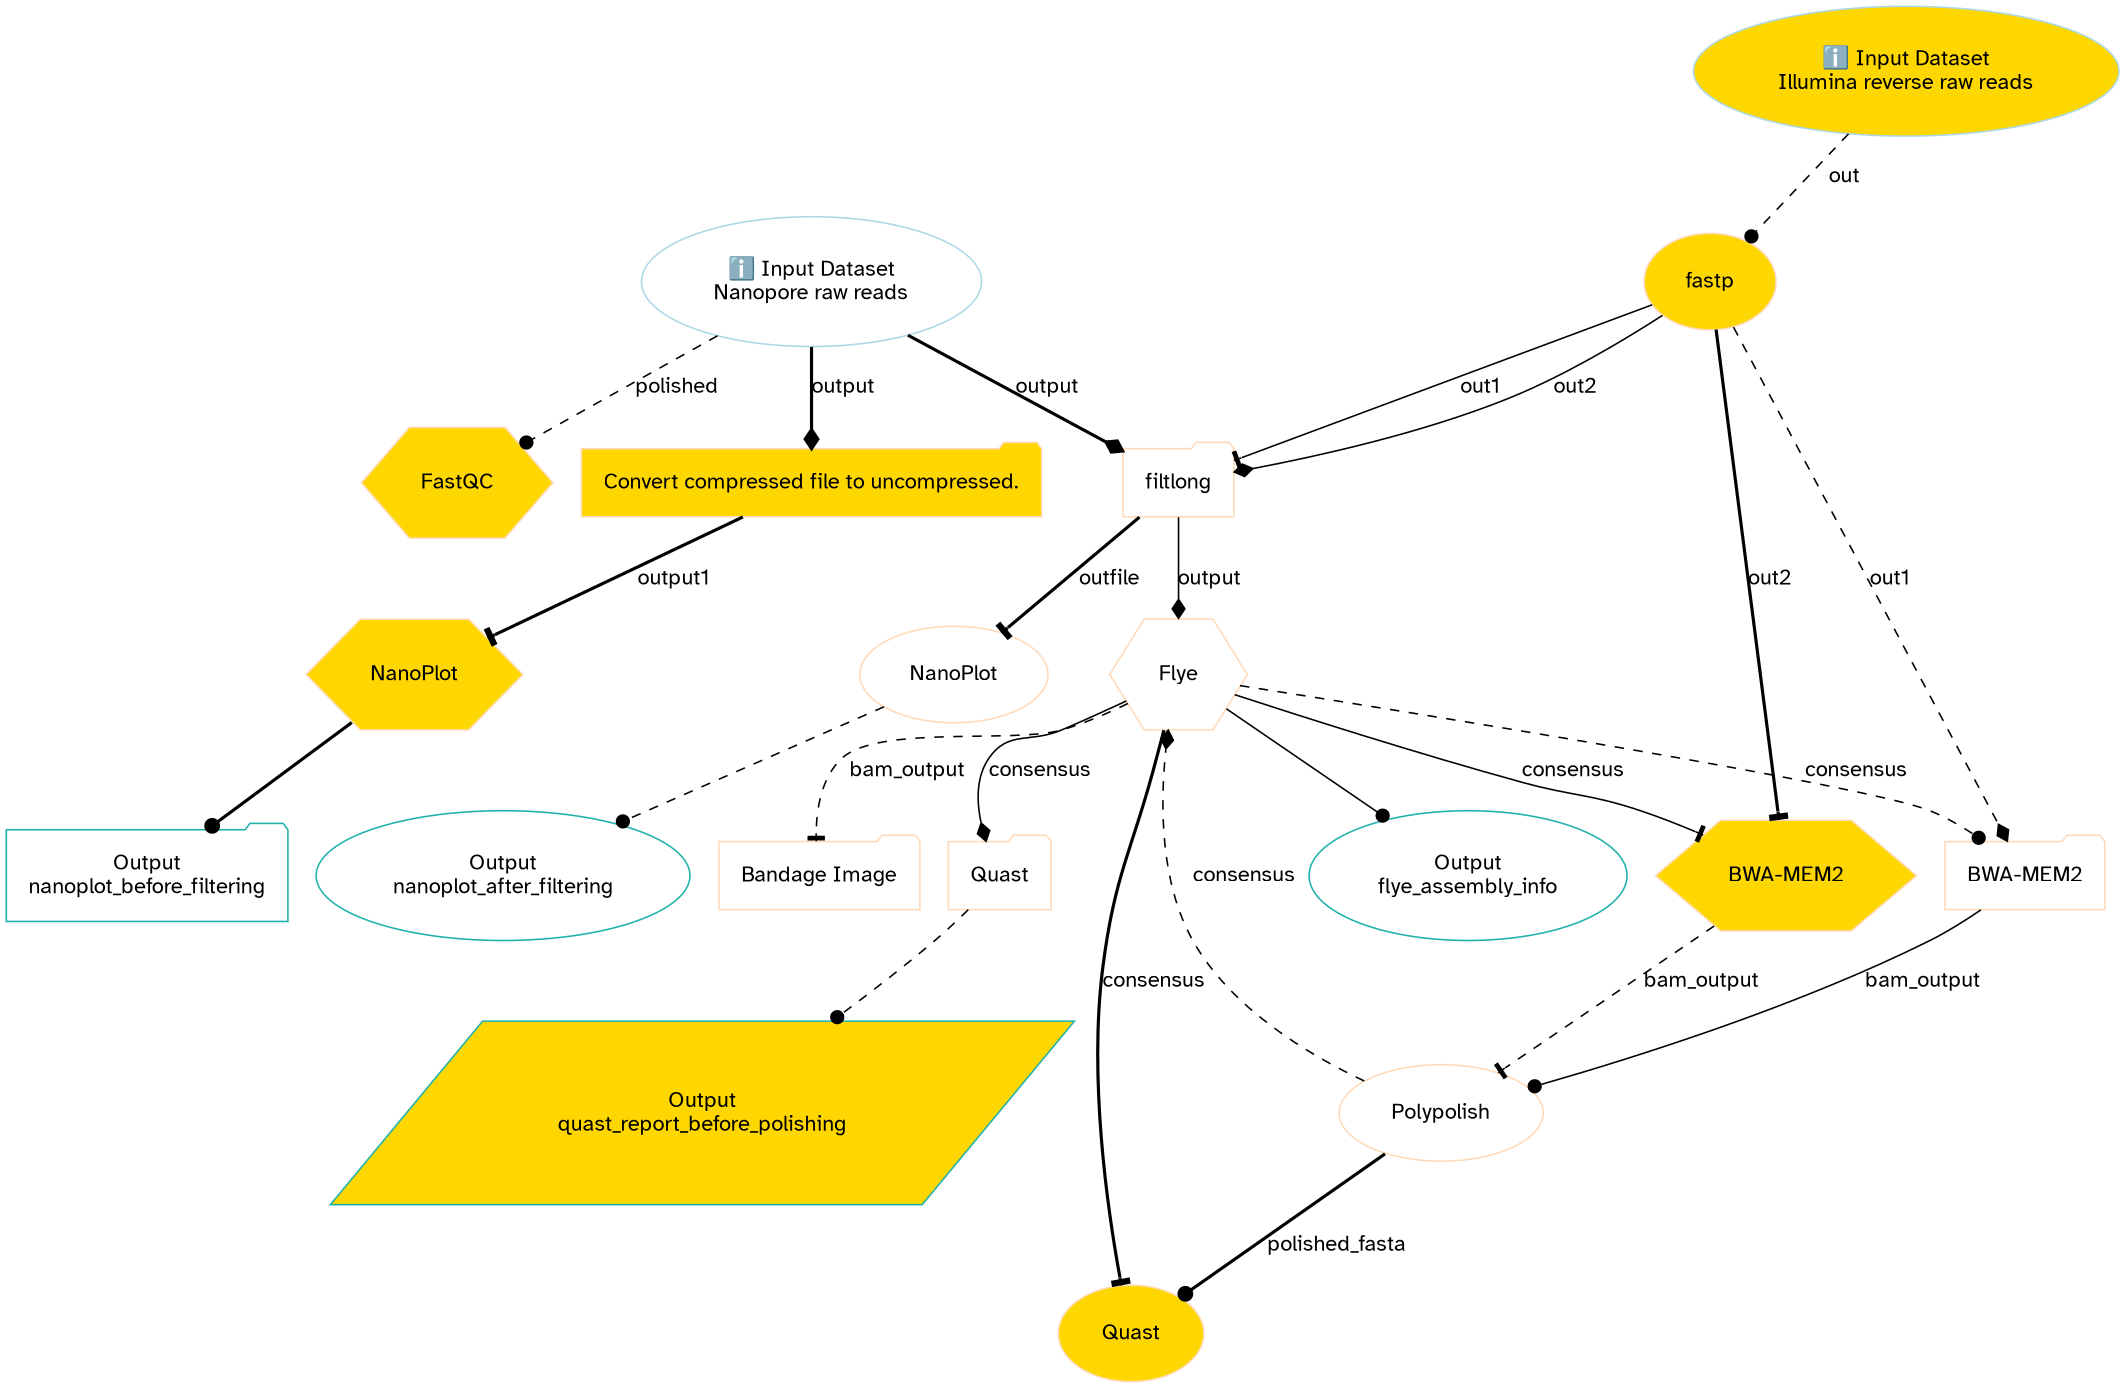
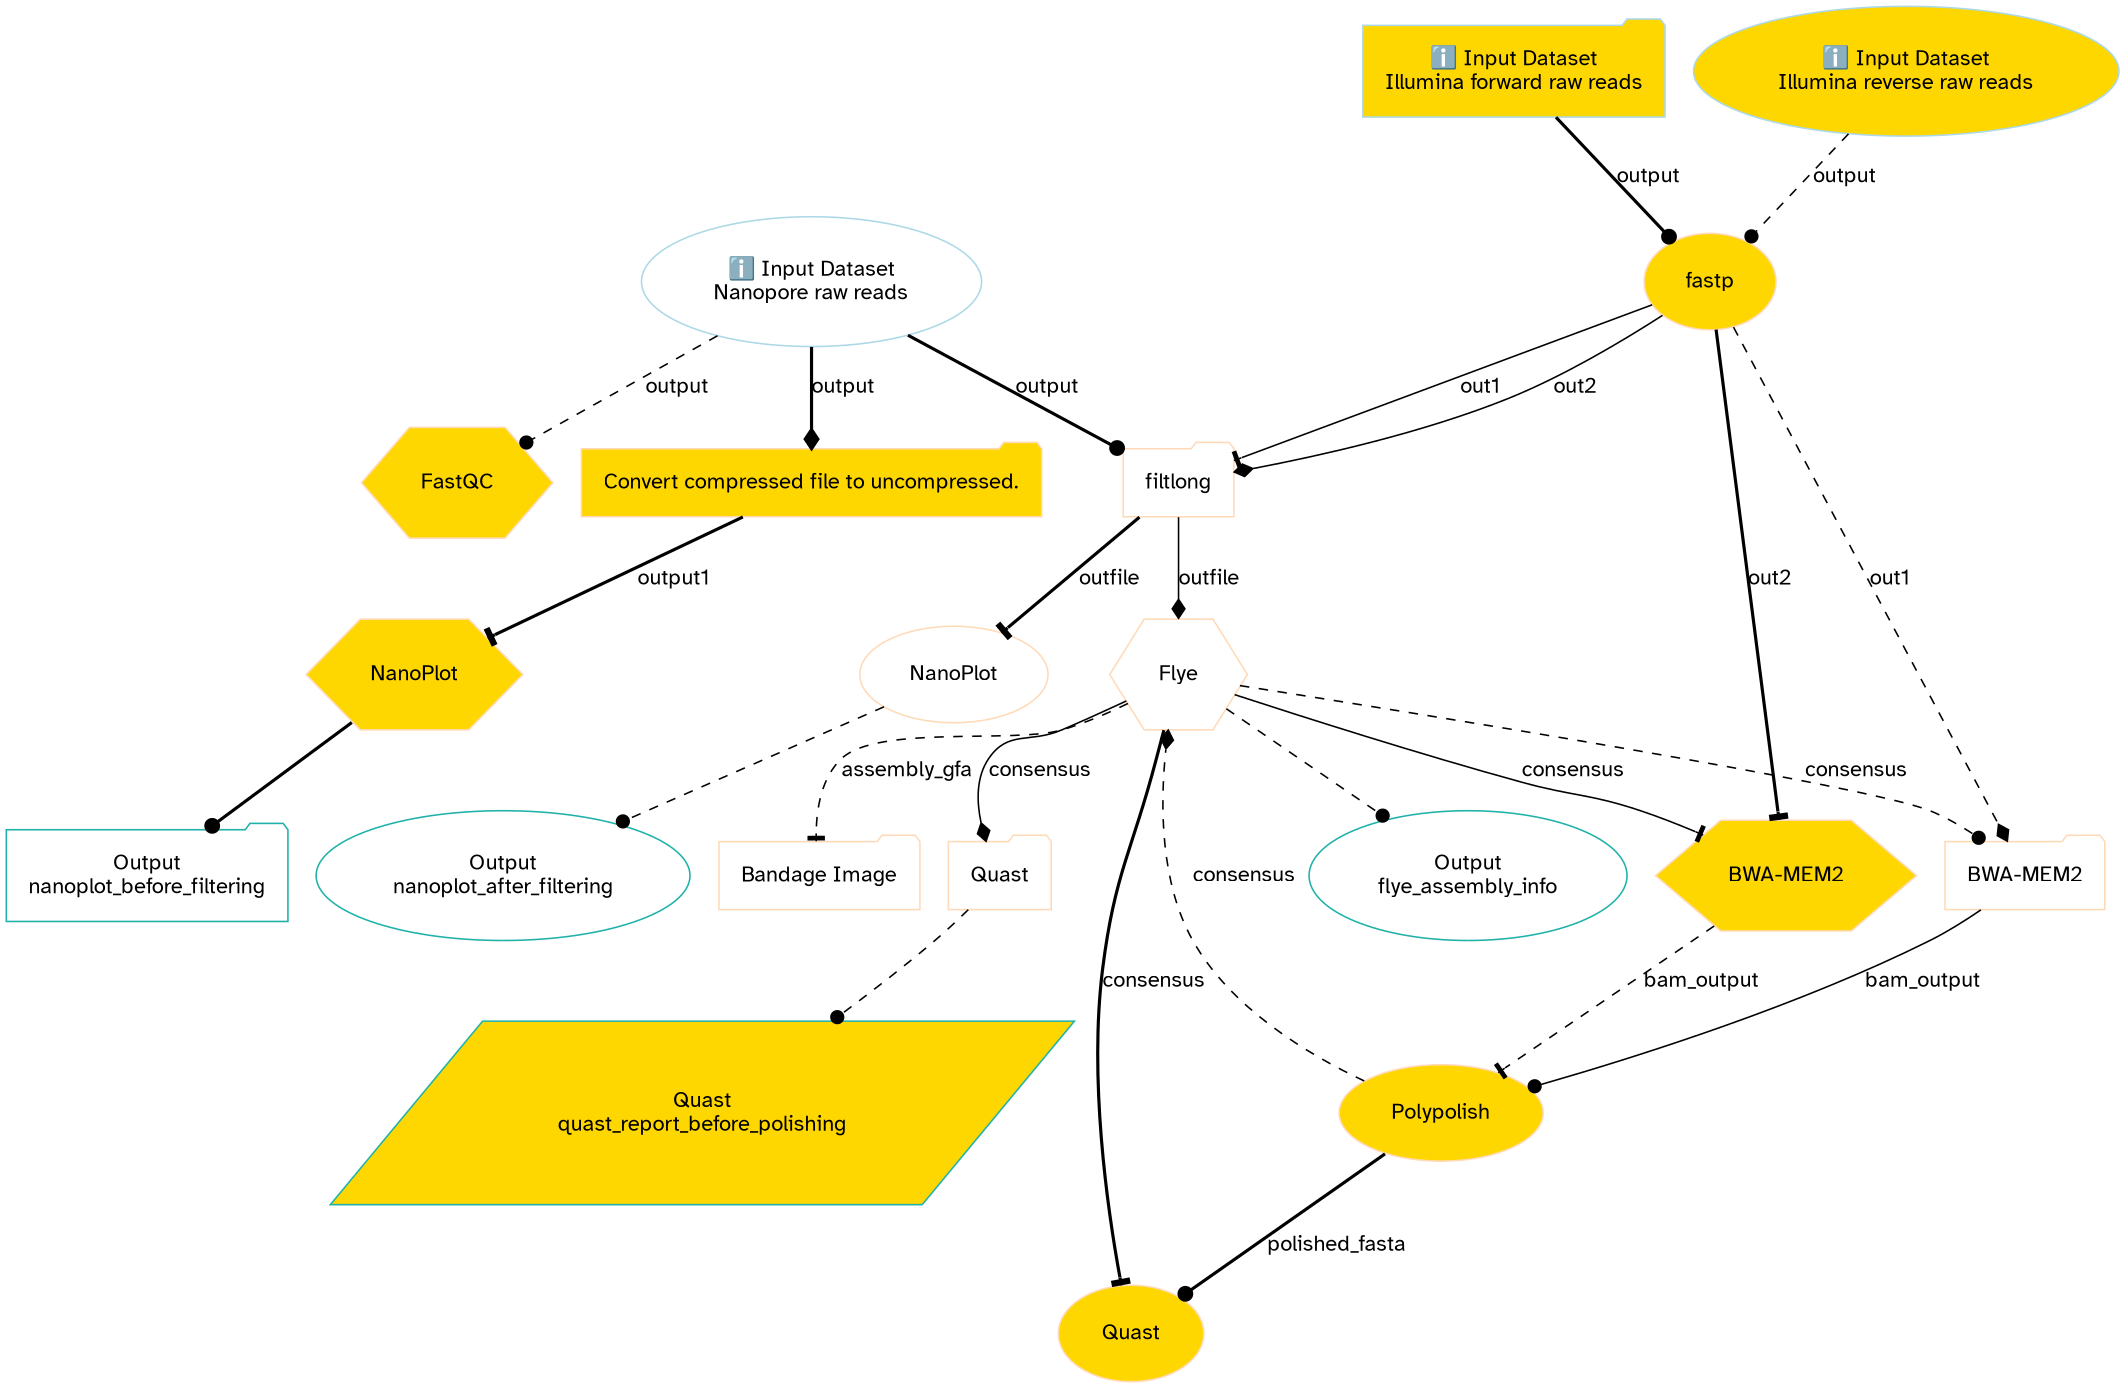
none -> (1514, 71)
(1845, 176) -> (1845, 176)
(677, 387) -> (677, 387)
(1009, 390) -> (1009, 390)
(1209, 579) -> (1209, 579)
(1302, 760) -> (1302, 760)
(907, 770) -> (907, 770)
(702, 1113) -> (702, 1113)
(1441, 1113) -> (1441, 1113)
